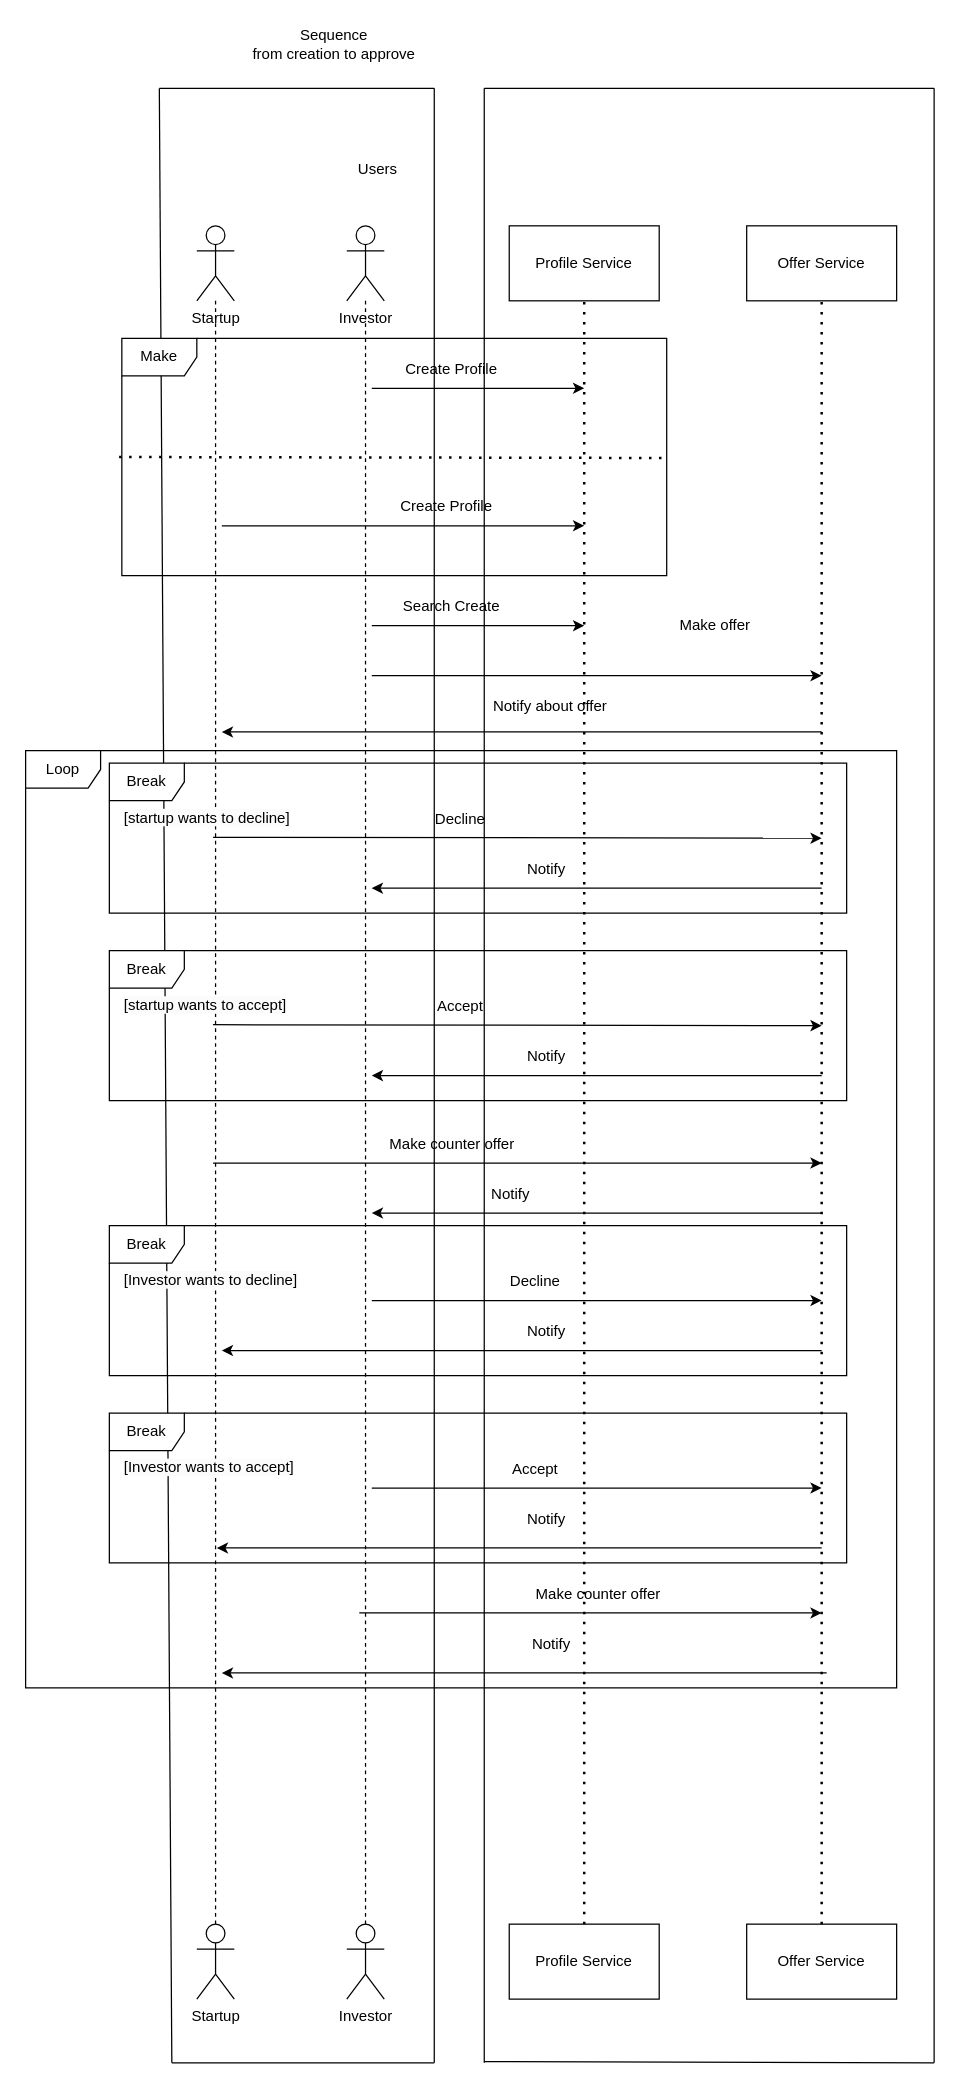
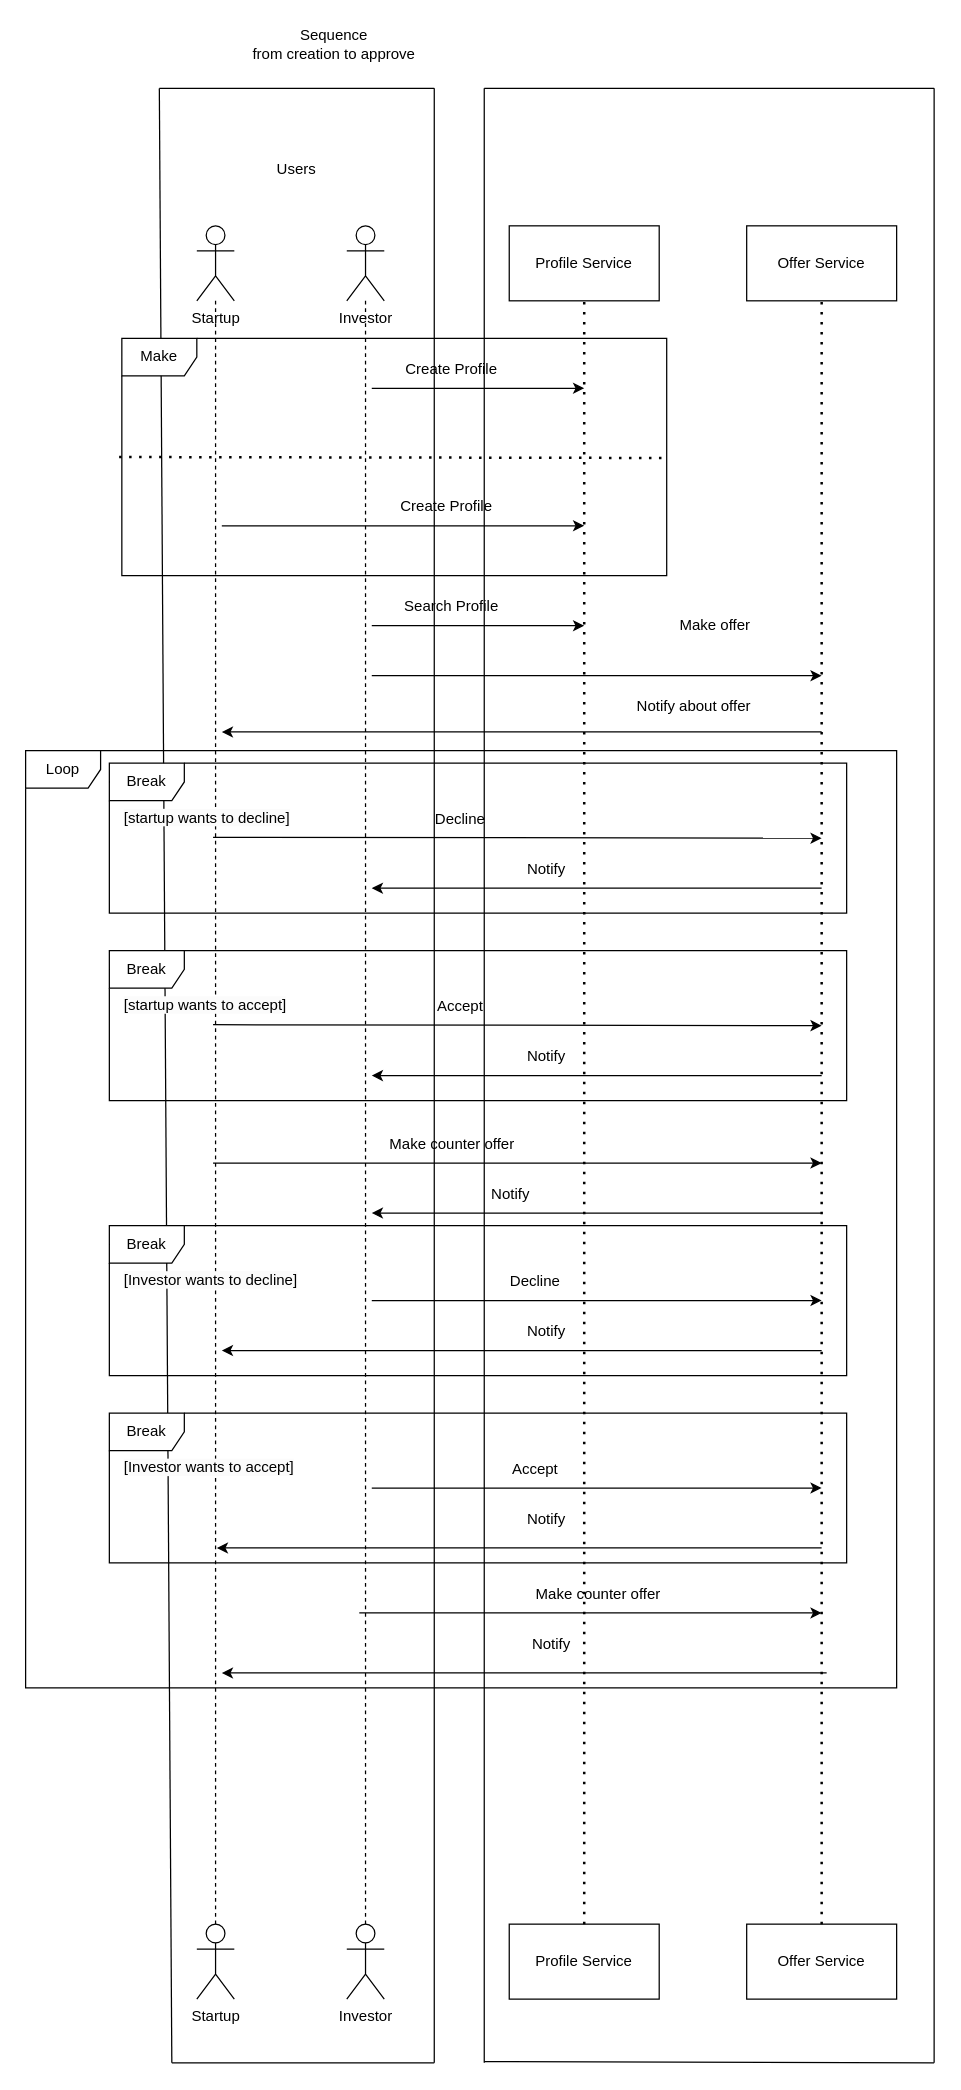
(378, 169) -> (297, 169)
(452, 607) -> (452, 607)
(551, 707) -> (694, 707)
